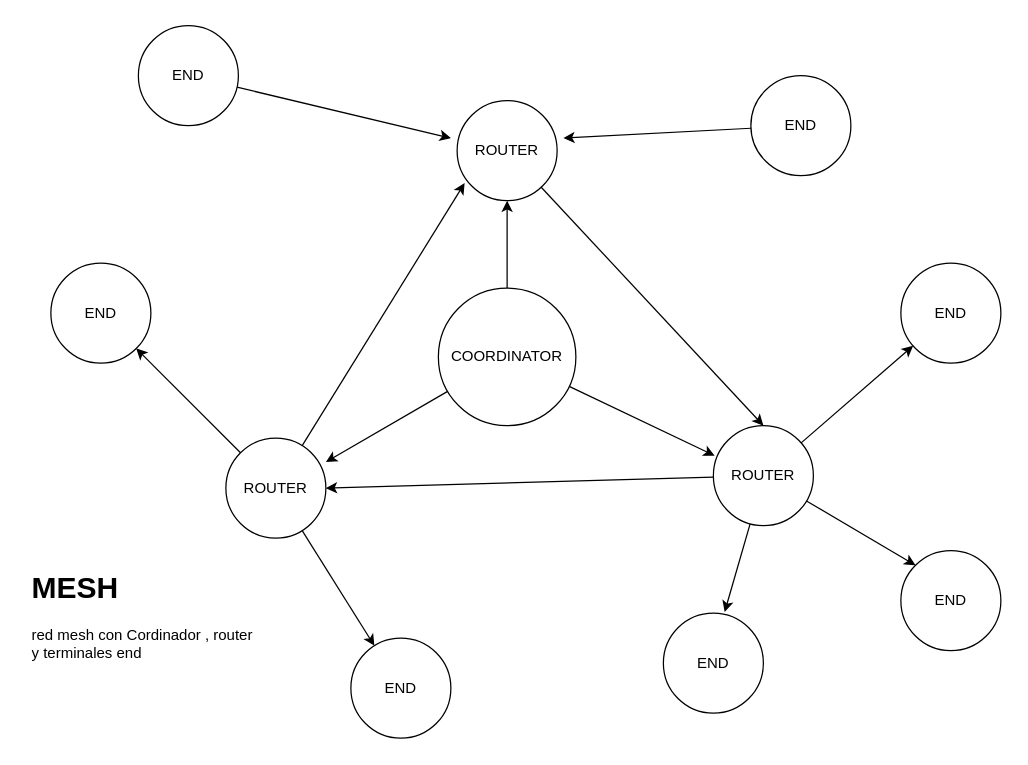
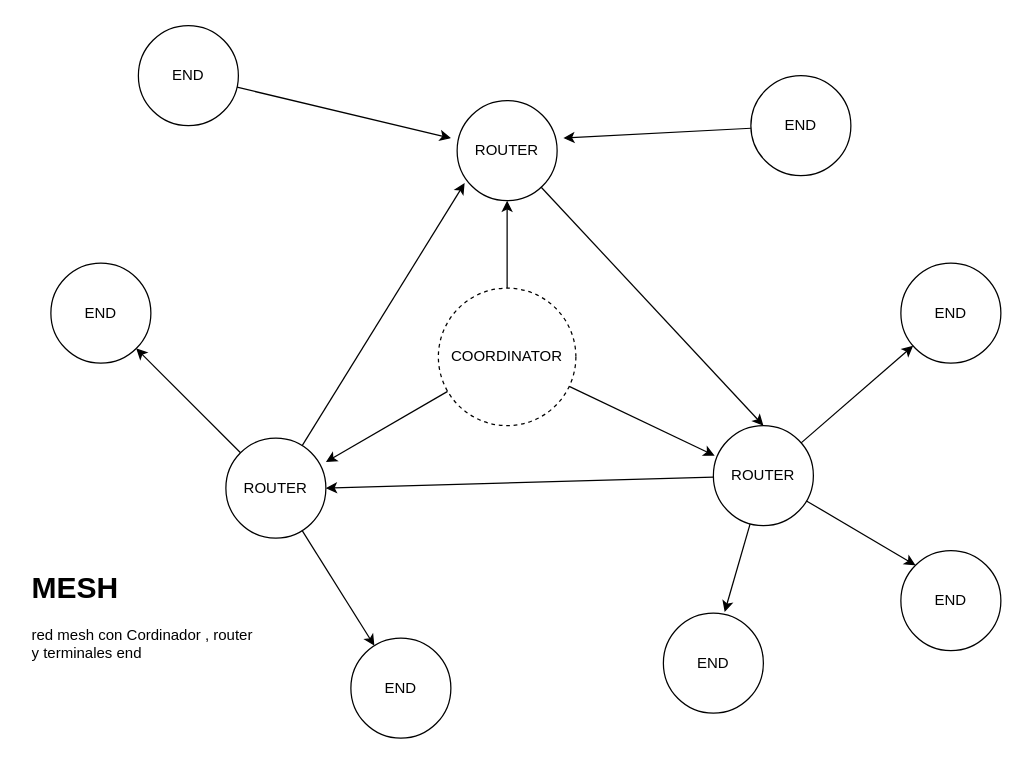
(507, 357) -> (507, 357)
